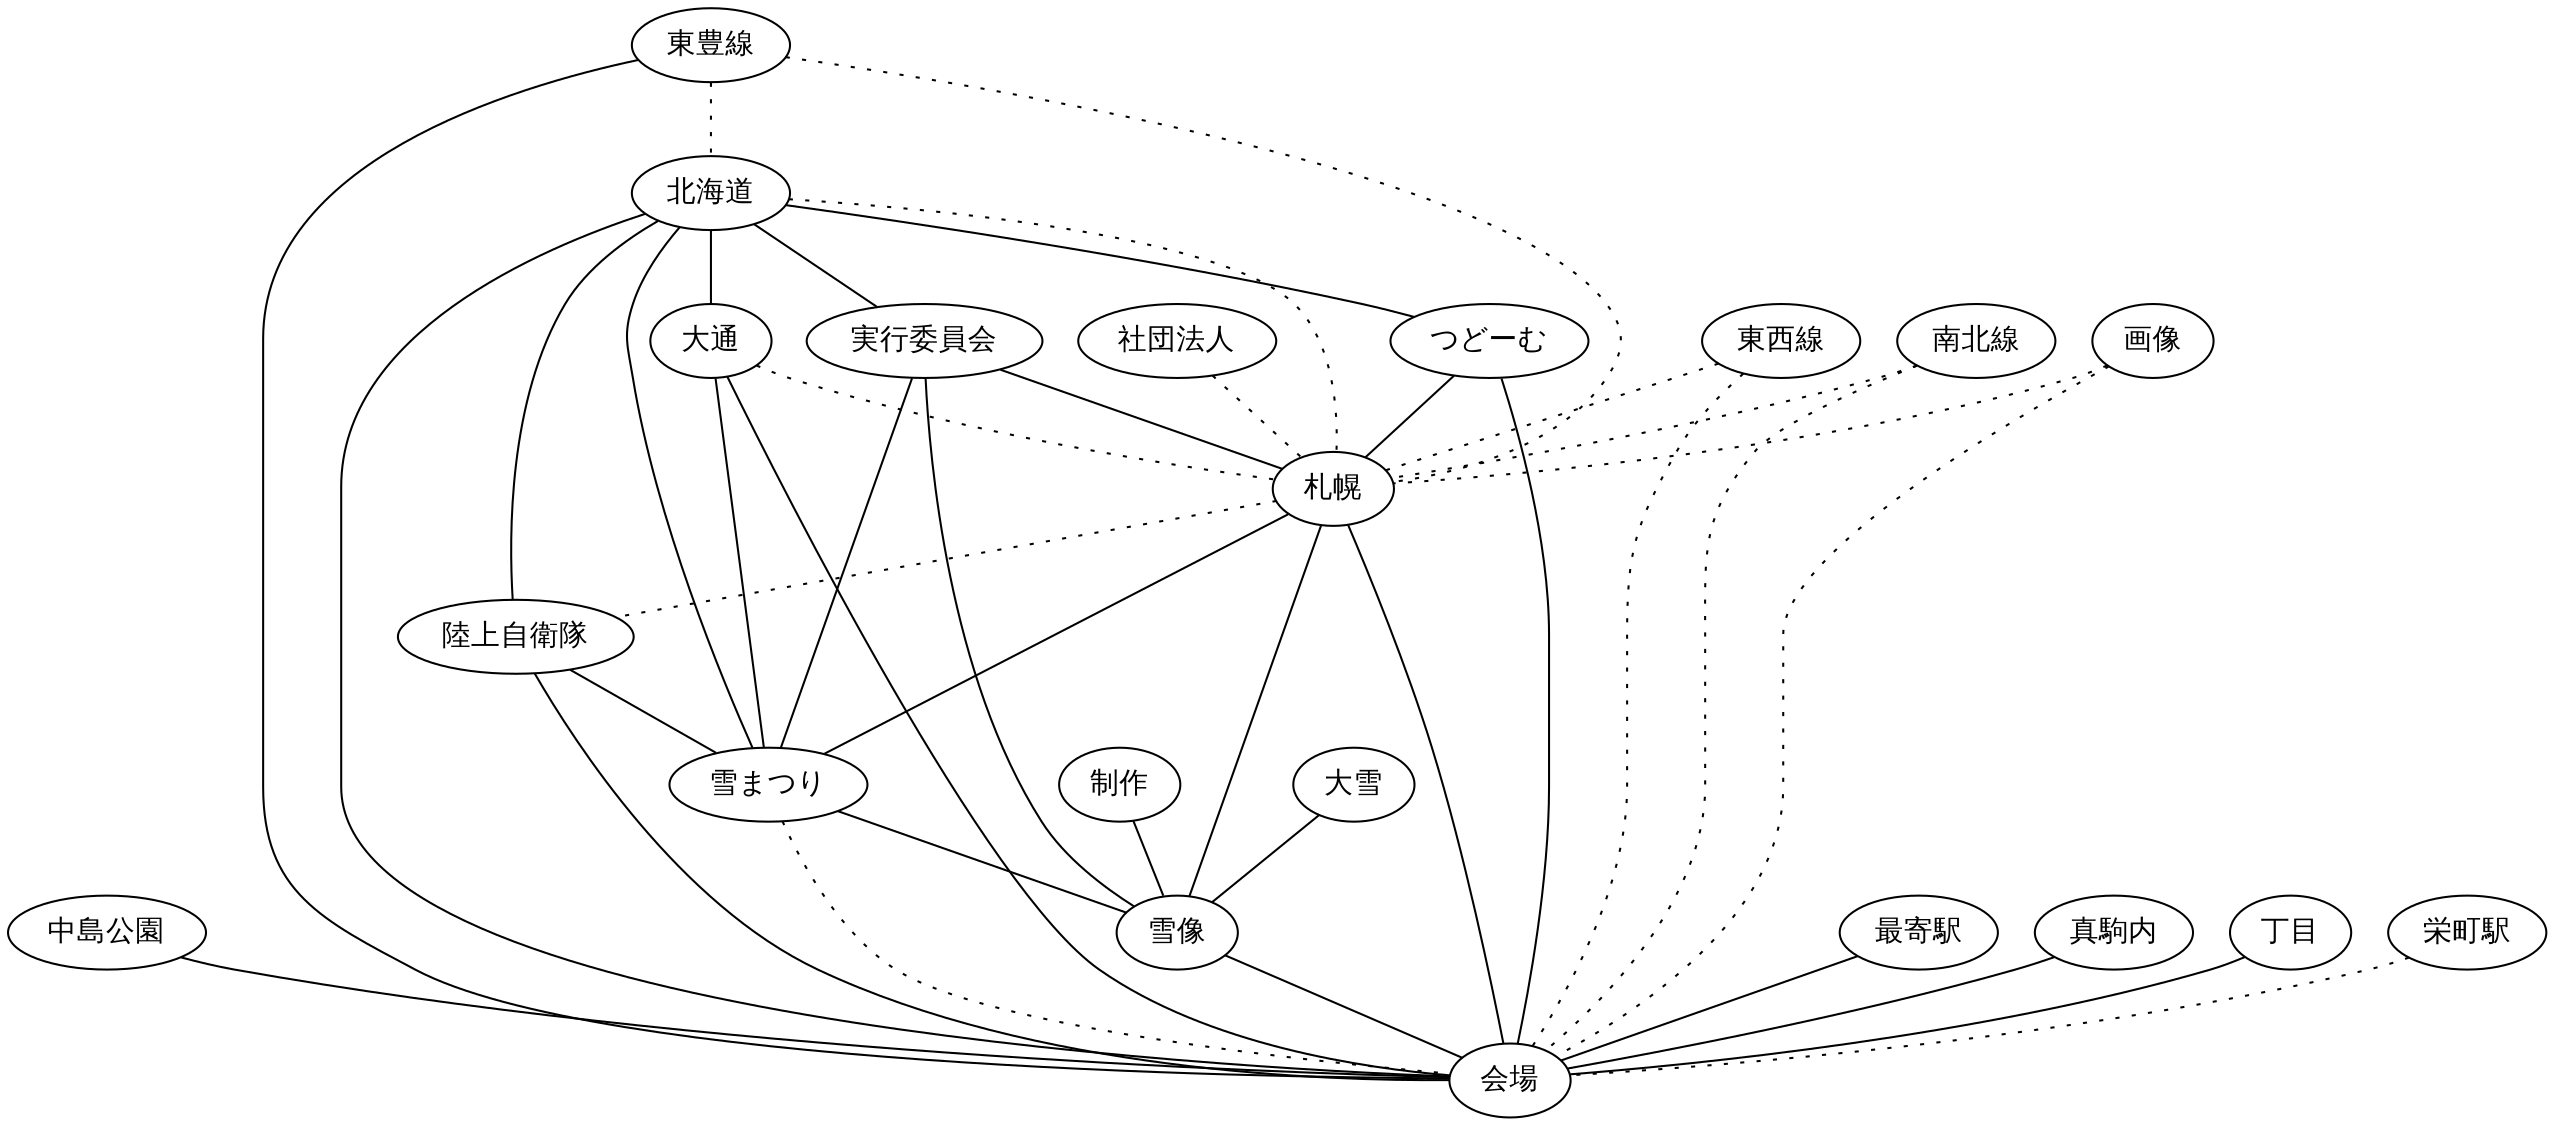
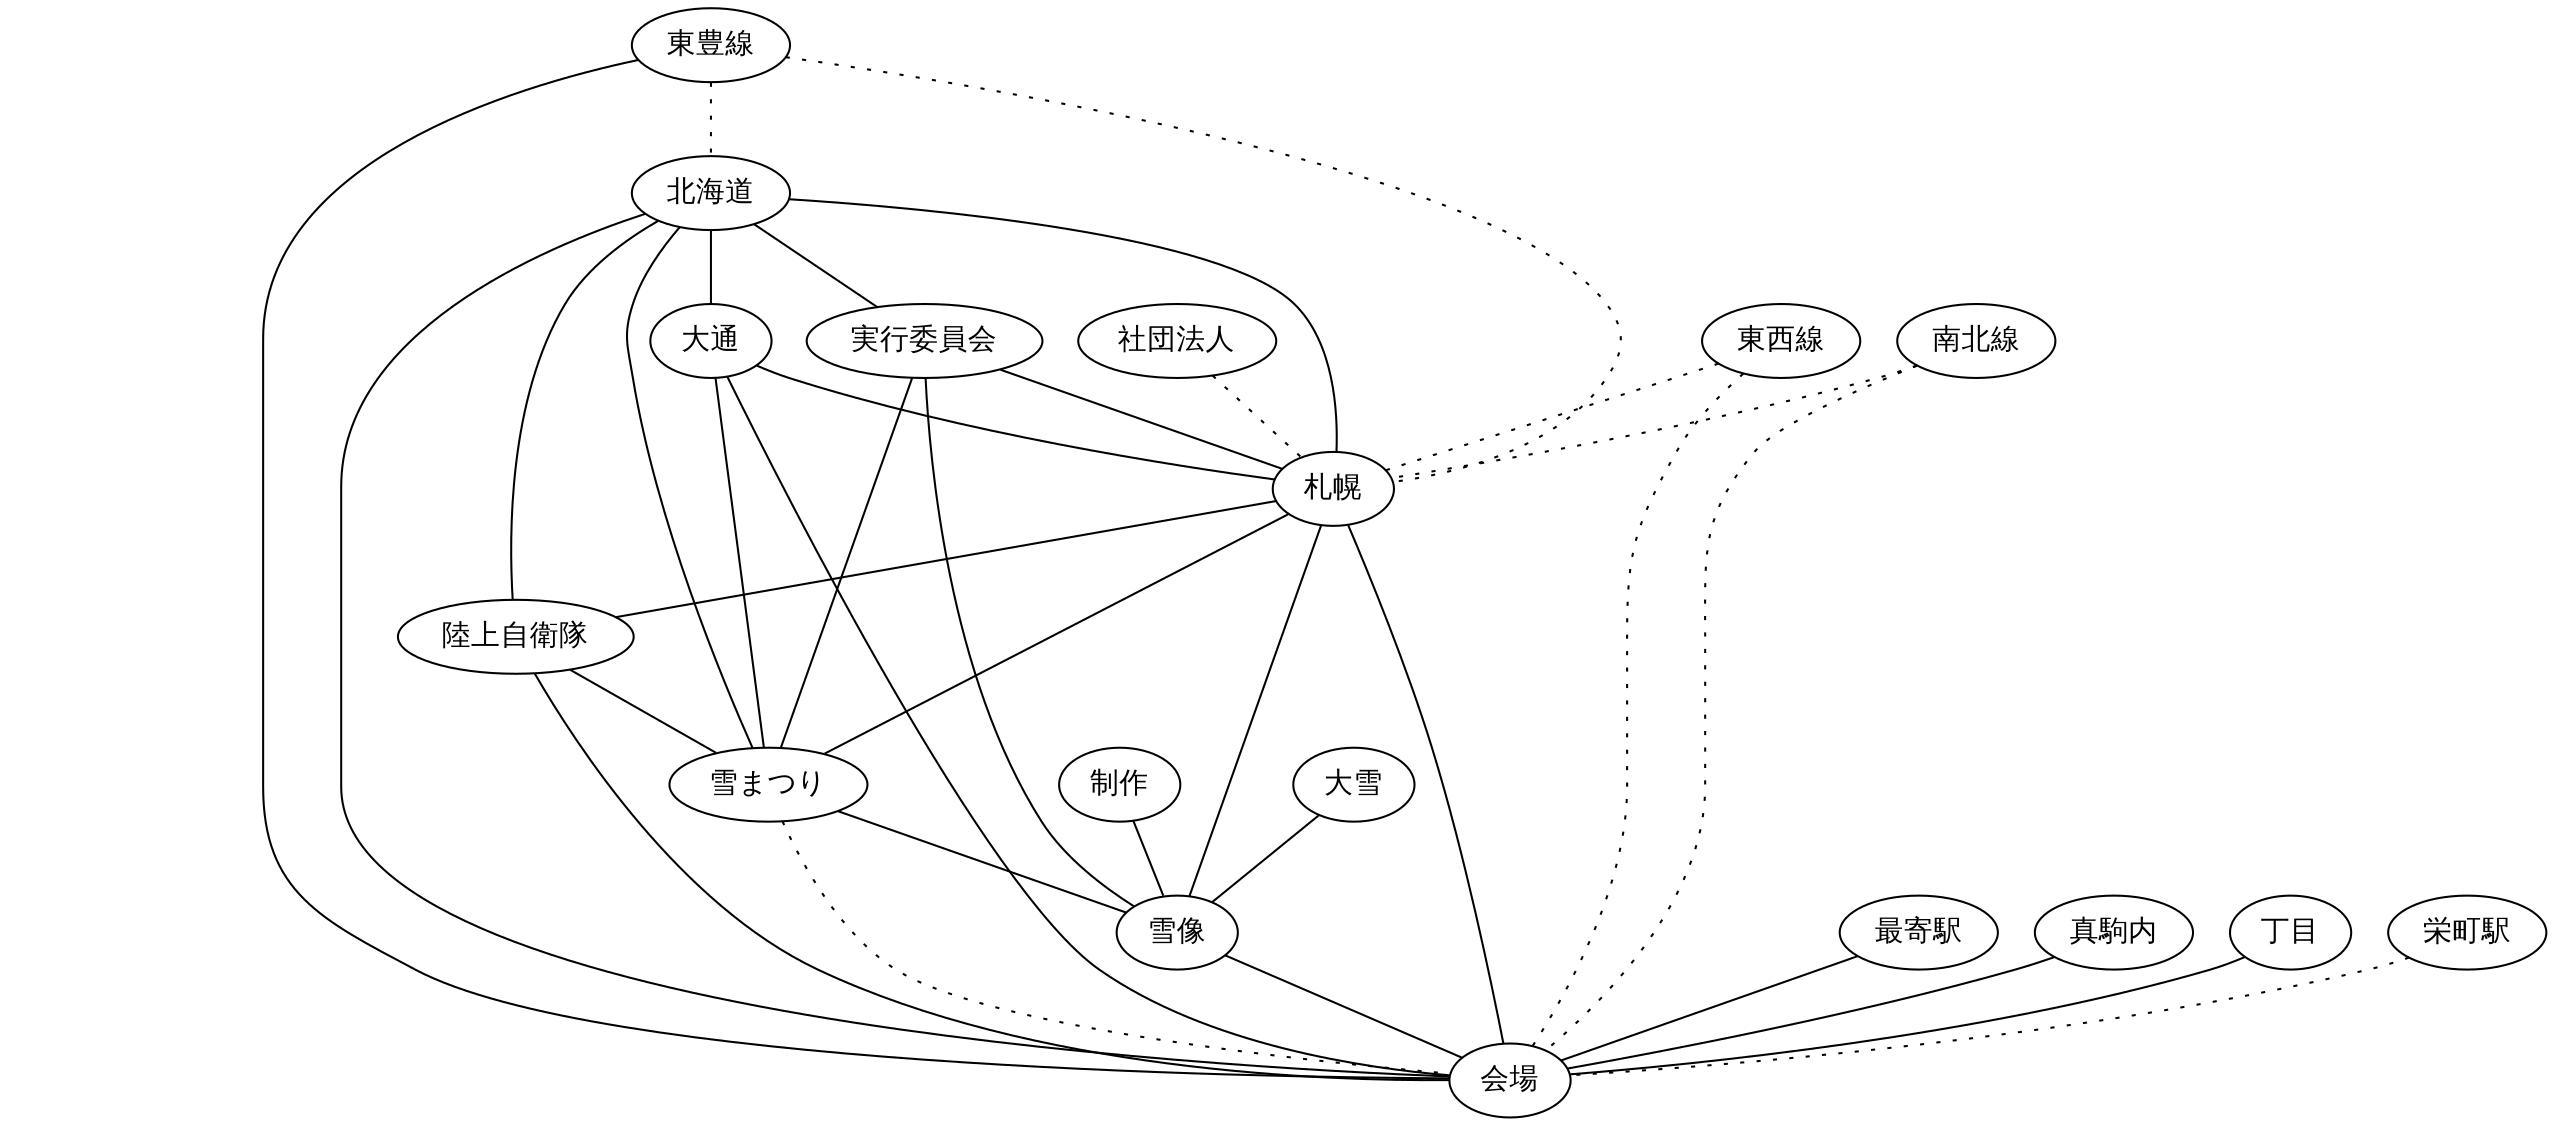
(1126, 240) -> (1126, 240)
(1489, 341) -> none
(2153, 341) -> none
(1013, 435) -> (1013, 435)
(963, 556) -> (963, 556)
(107, 933) -> none
